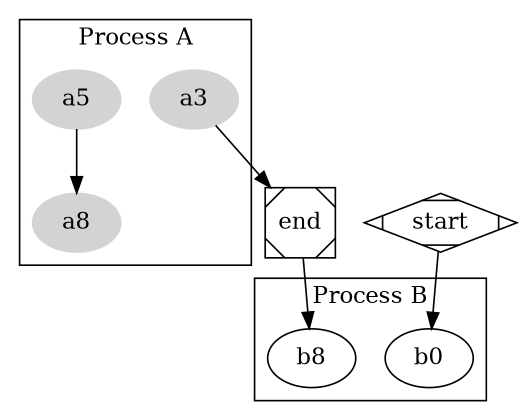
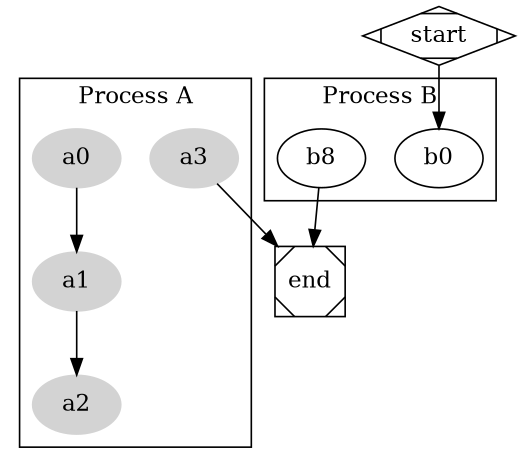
(77, 100) -> (77, 158)
(77, 223) -> (77, 282)
(306, 289) -> (317, 211)
none -> (77, 405)
